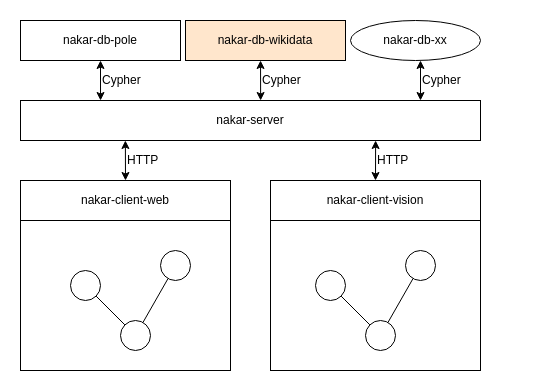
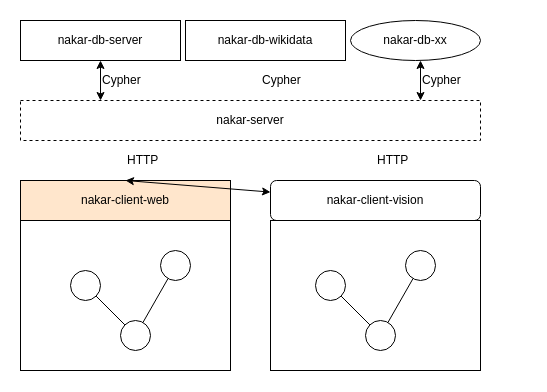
(101, 41) -> (101, 41)
(266, 41) -> (266, 41)
(261, 81) -> none
(251, 121) -> (251, 121)
(125, 161) -> (198, 186)
(376, 161) -> none
(126, 201) -> (126, 201)
(376, 201) -> (376, 201)
